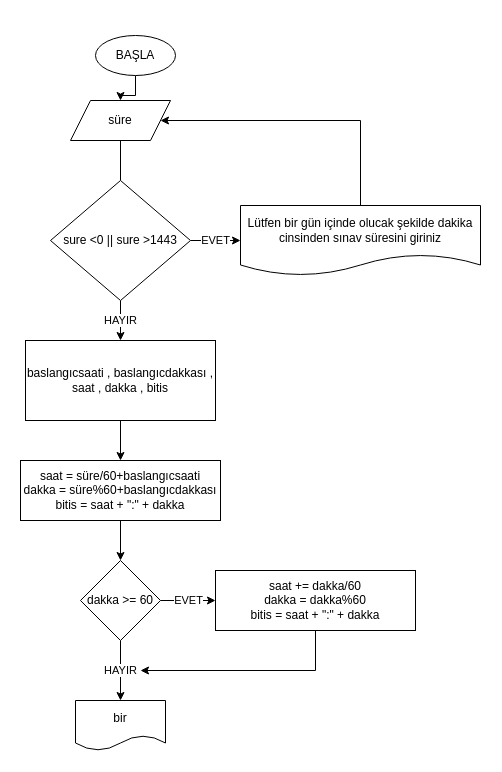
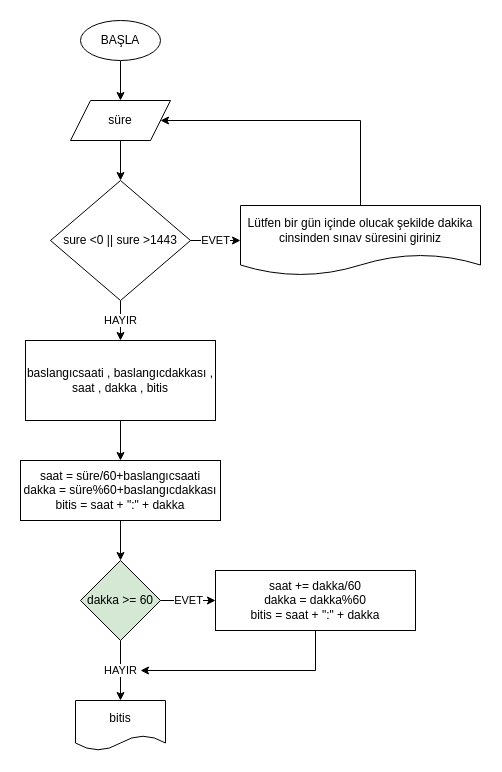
(136, 56) -> (121, 41)
(121, 175) -> (121, 172)
(121, 601) -> (121, 601)
(121, 719) -> (121, 719)
